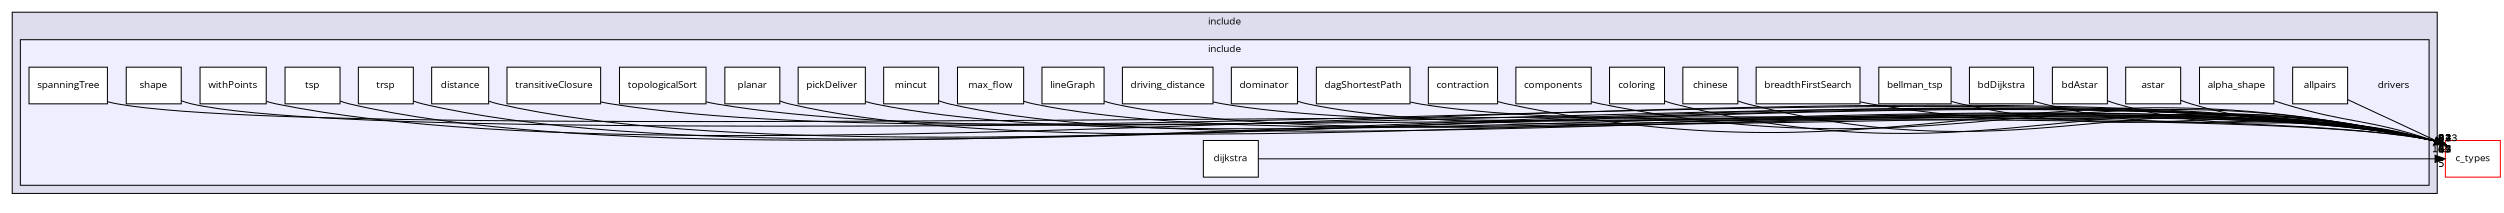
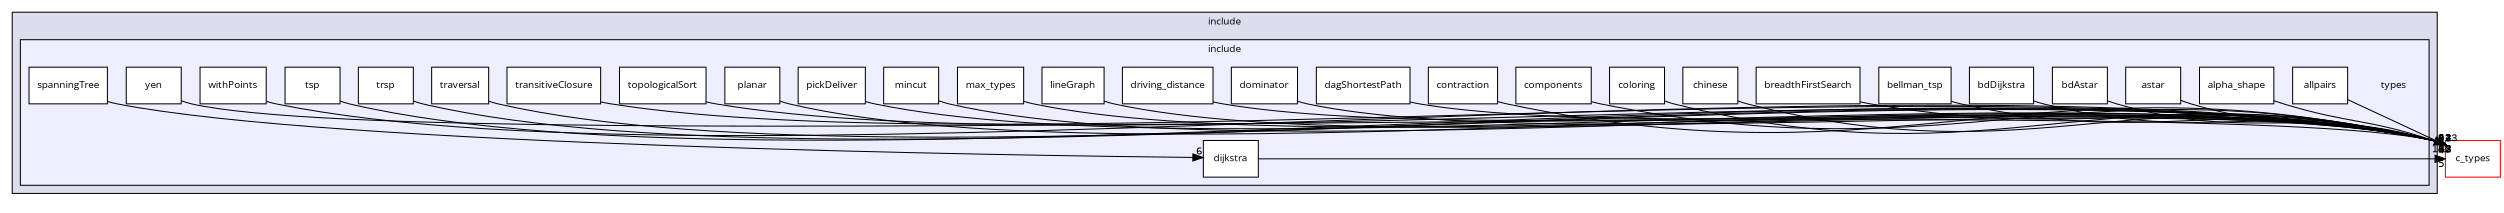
(154, 86) -> (154, 86)
(460, 86) -> (460, 86)
(991, 86) -> (991, 86)
(2393, 86) -> (2393, 86)
(1272, 119) -> (649, 145)
